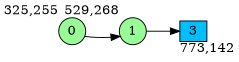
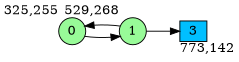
none -> (107, 25)
